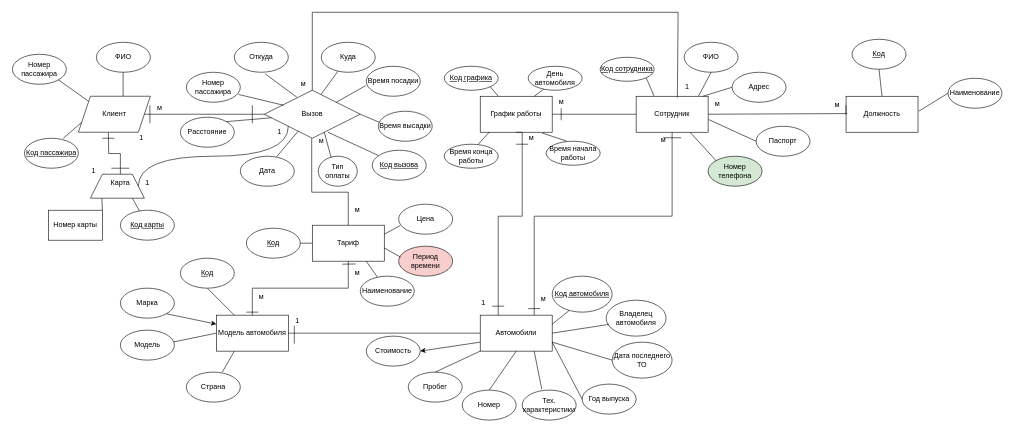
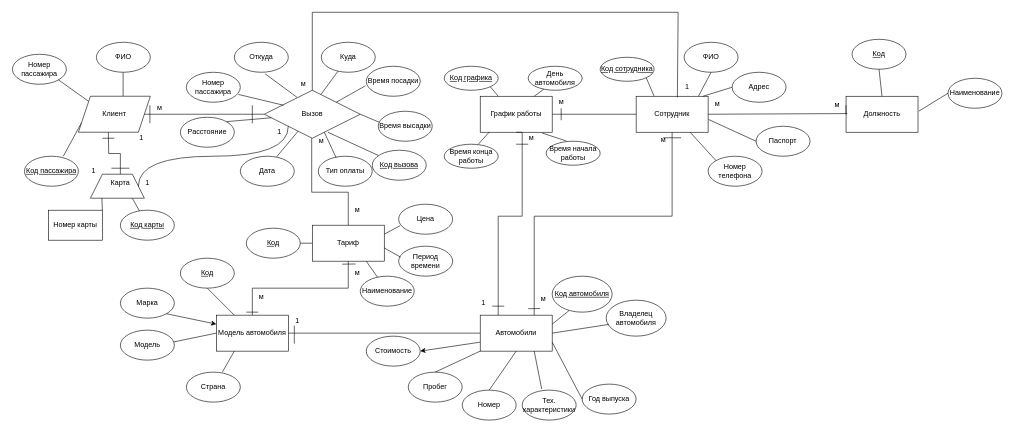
(51, 153) -> (51, 171)
(338, 171) -> (345, 171)
(735, 171) -> (735, 171)
(426, 261) -> (426, 261)
(583, 352) -> none
(642, 360) -> none
